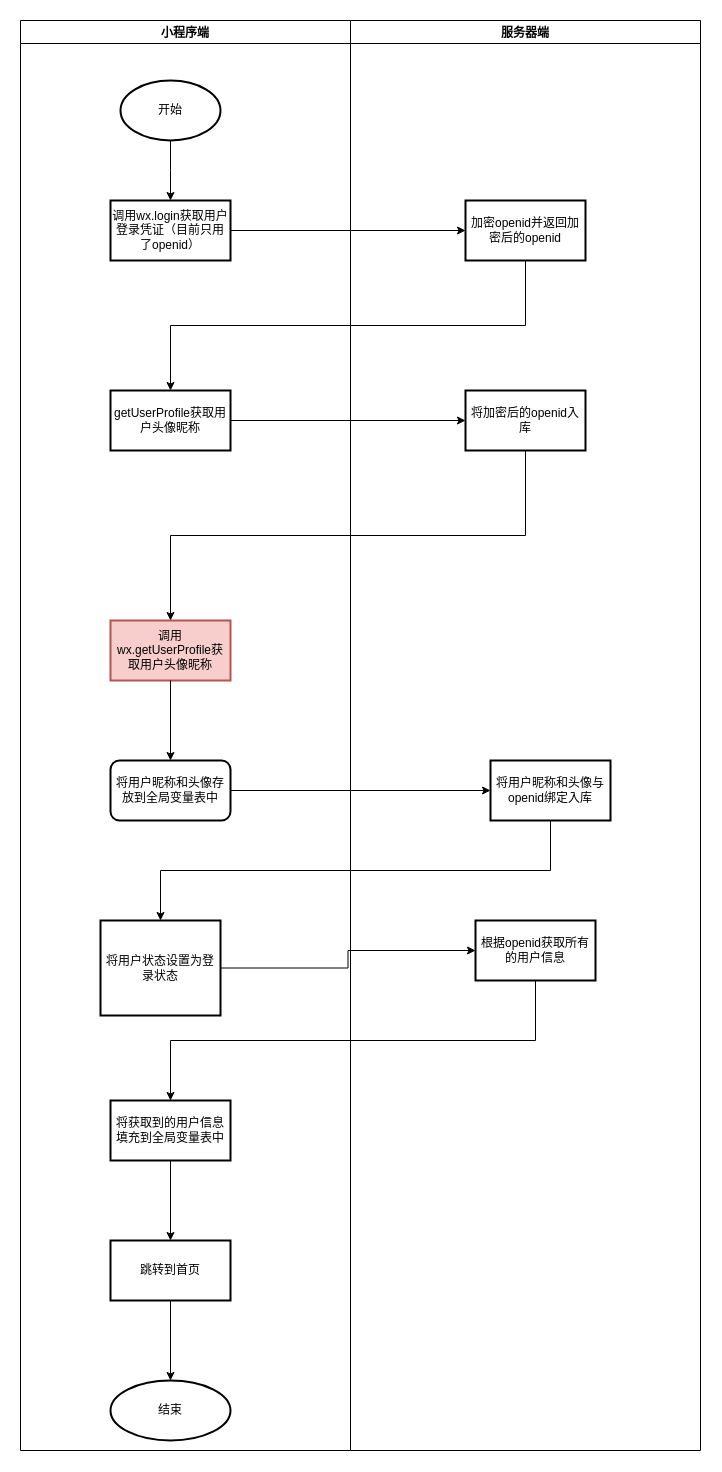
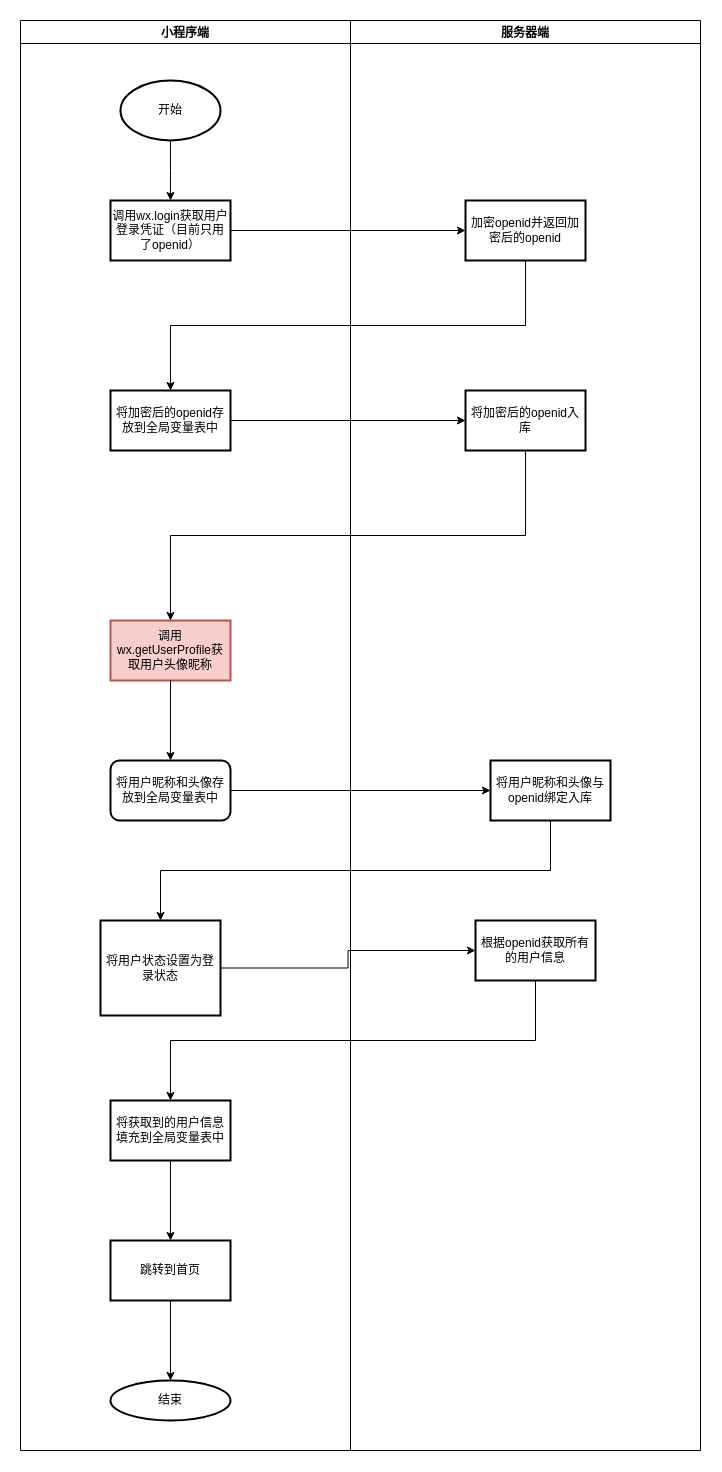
(171, 421) -> (171, 421)
(171, 1411) -> (171, 1401)
